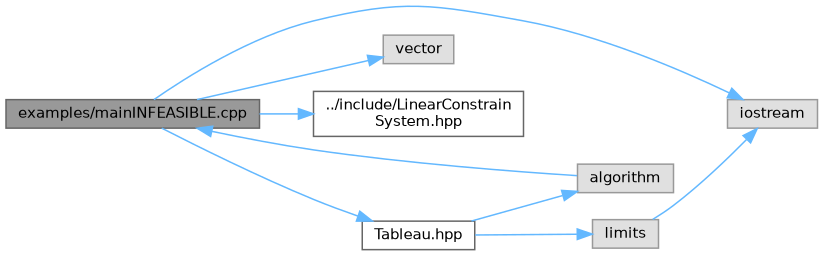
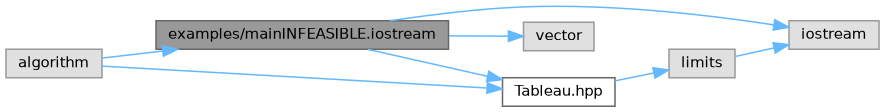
(133, 114) -> (302, 35)
(418, 114) -> none
(517, 208) -> (295, 77)
